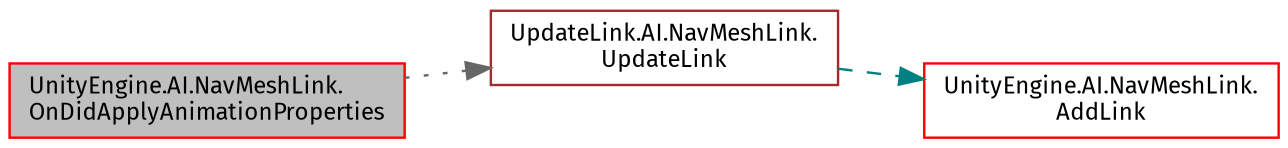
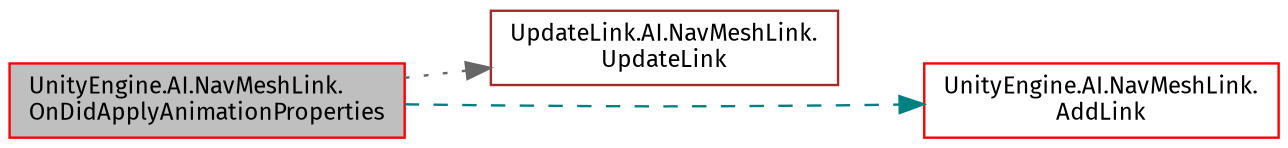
(869, 73) -> (652, 106)
